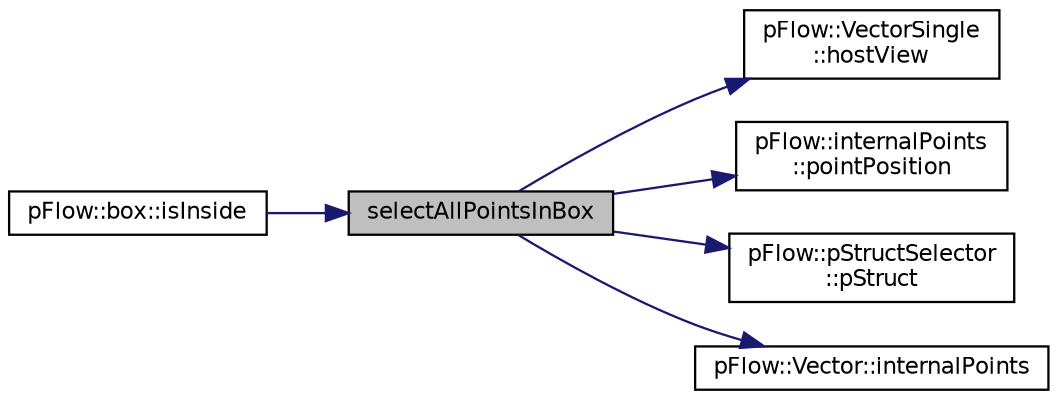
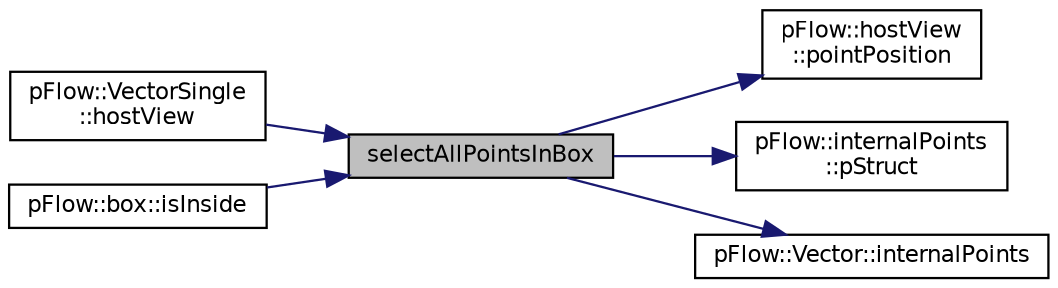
(621, 134) -> (296, 129)
(872, 156) -> (872, 44)
(872, 268) -> (872, 156)
